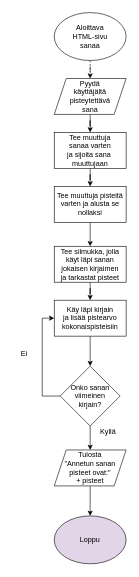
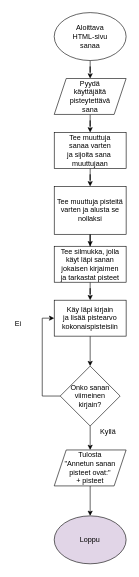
(90, 71) -> (90, 71)
(90, 204) -> (90, 210)
(24, 354) -> (18, 324)
